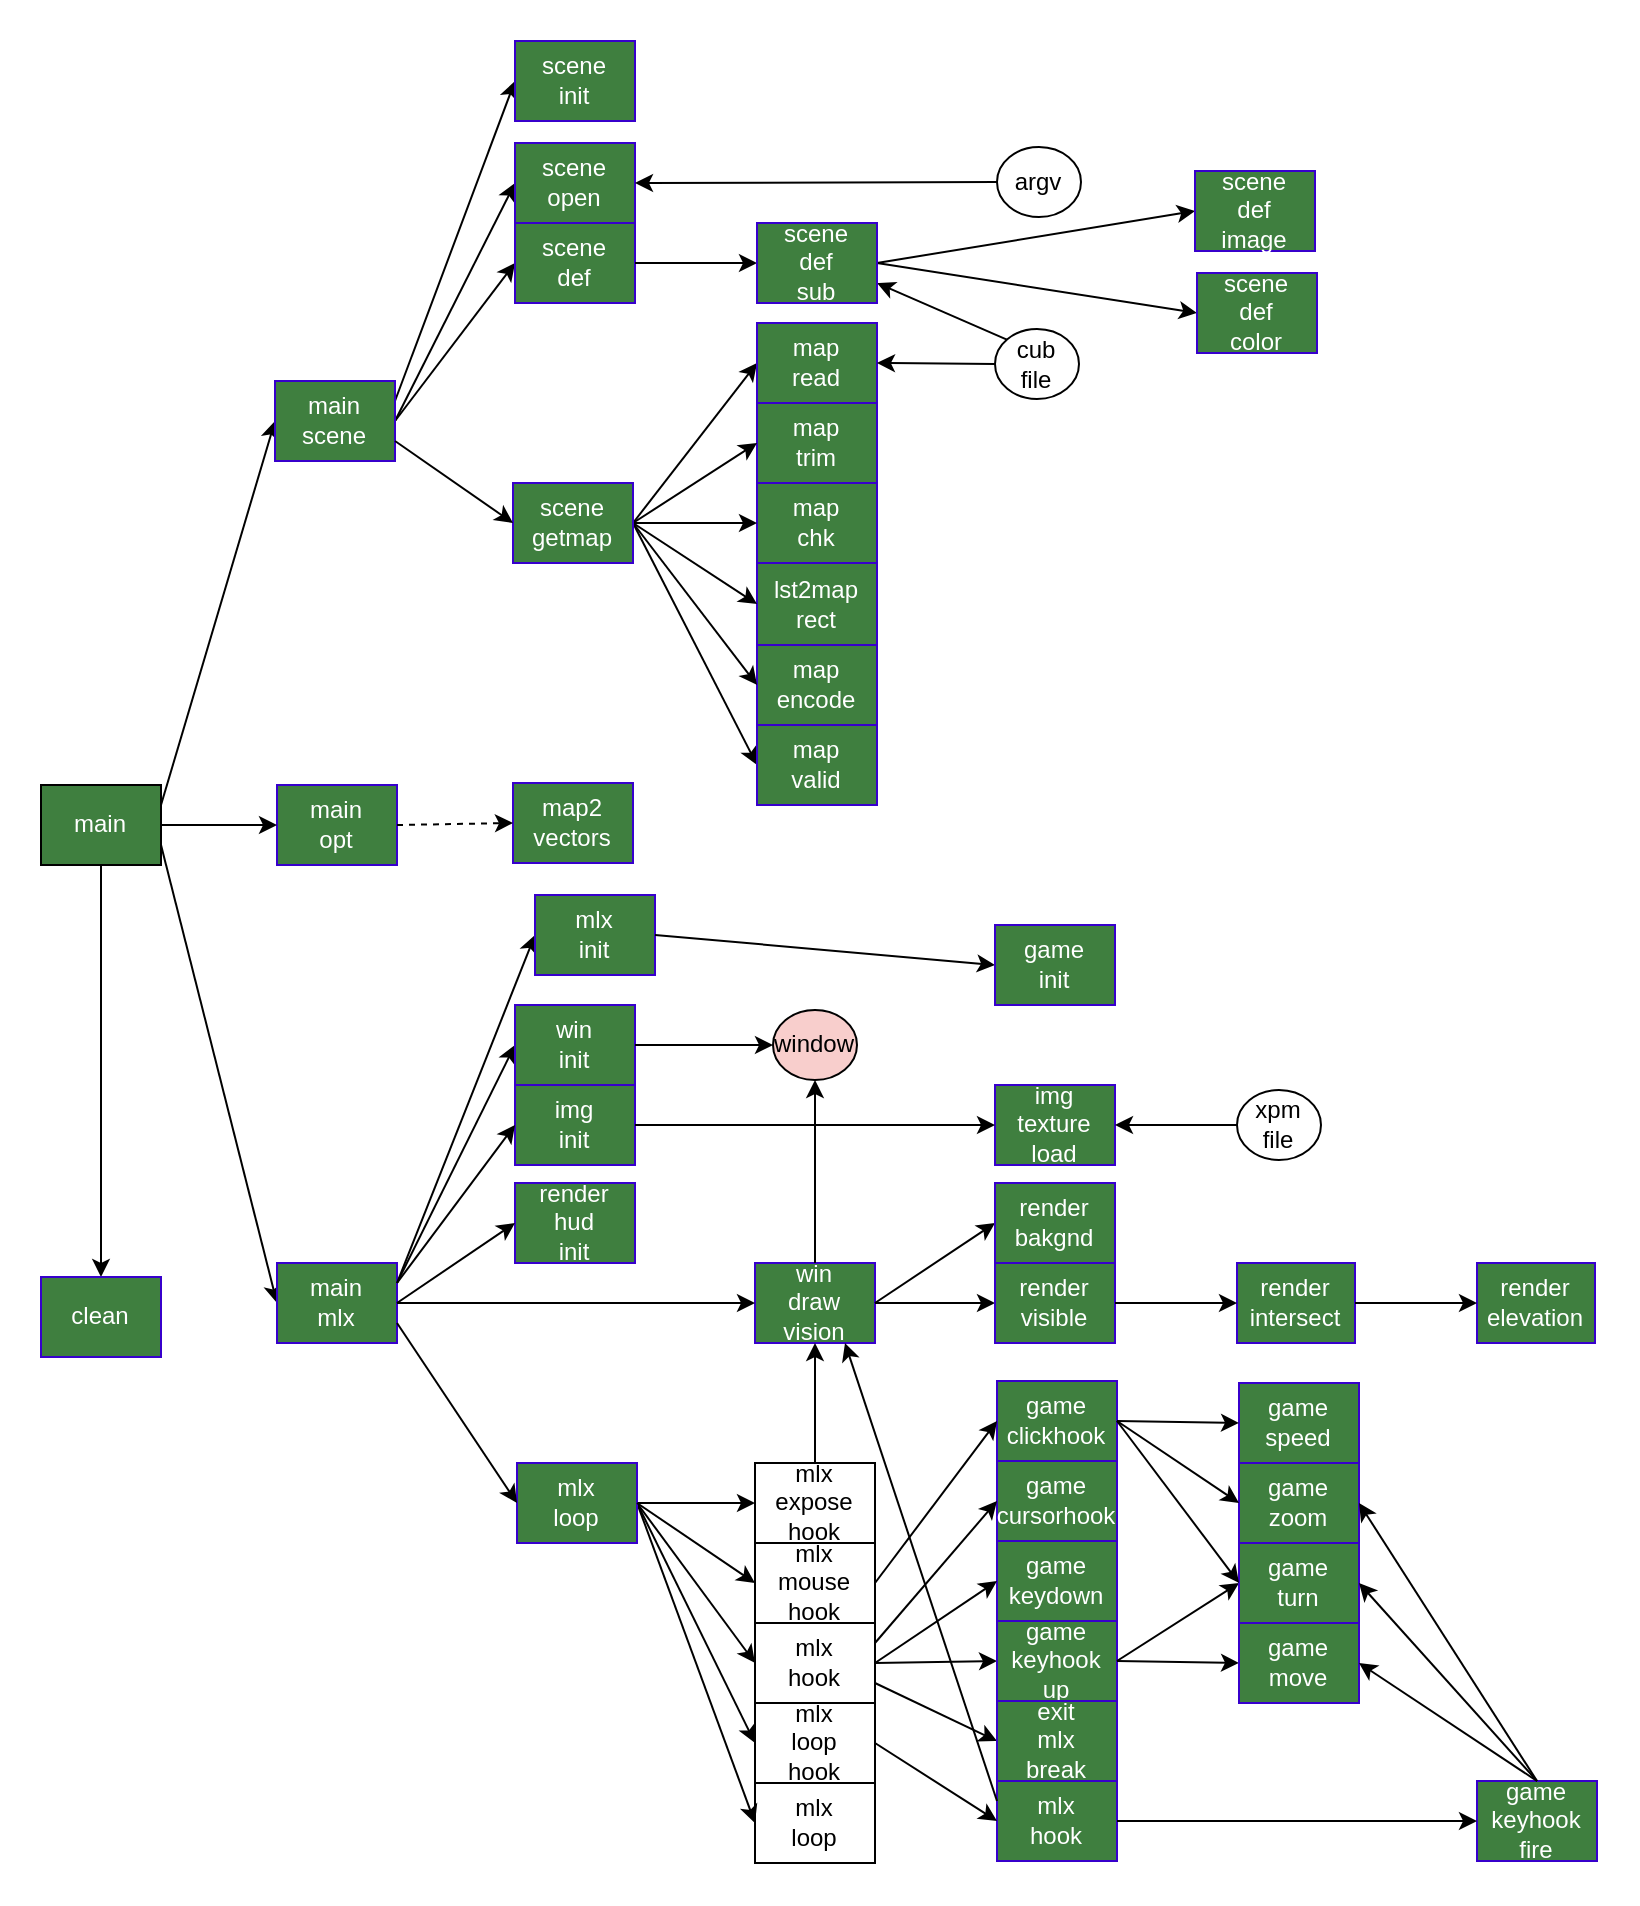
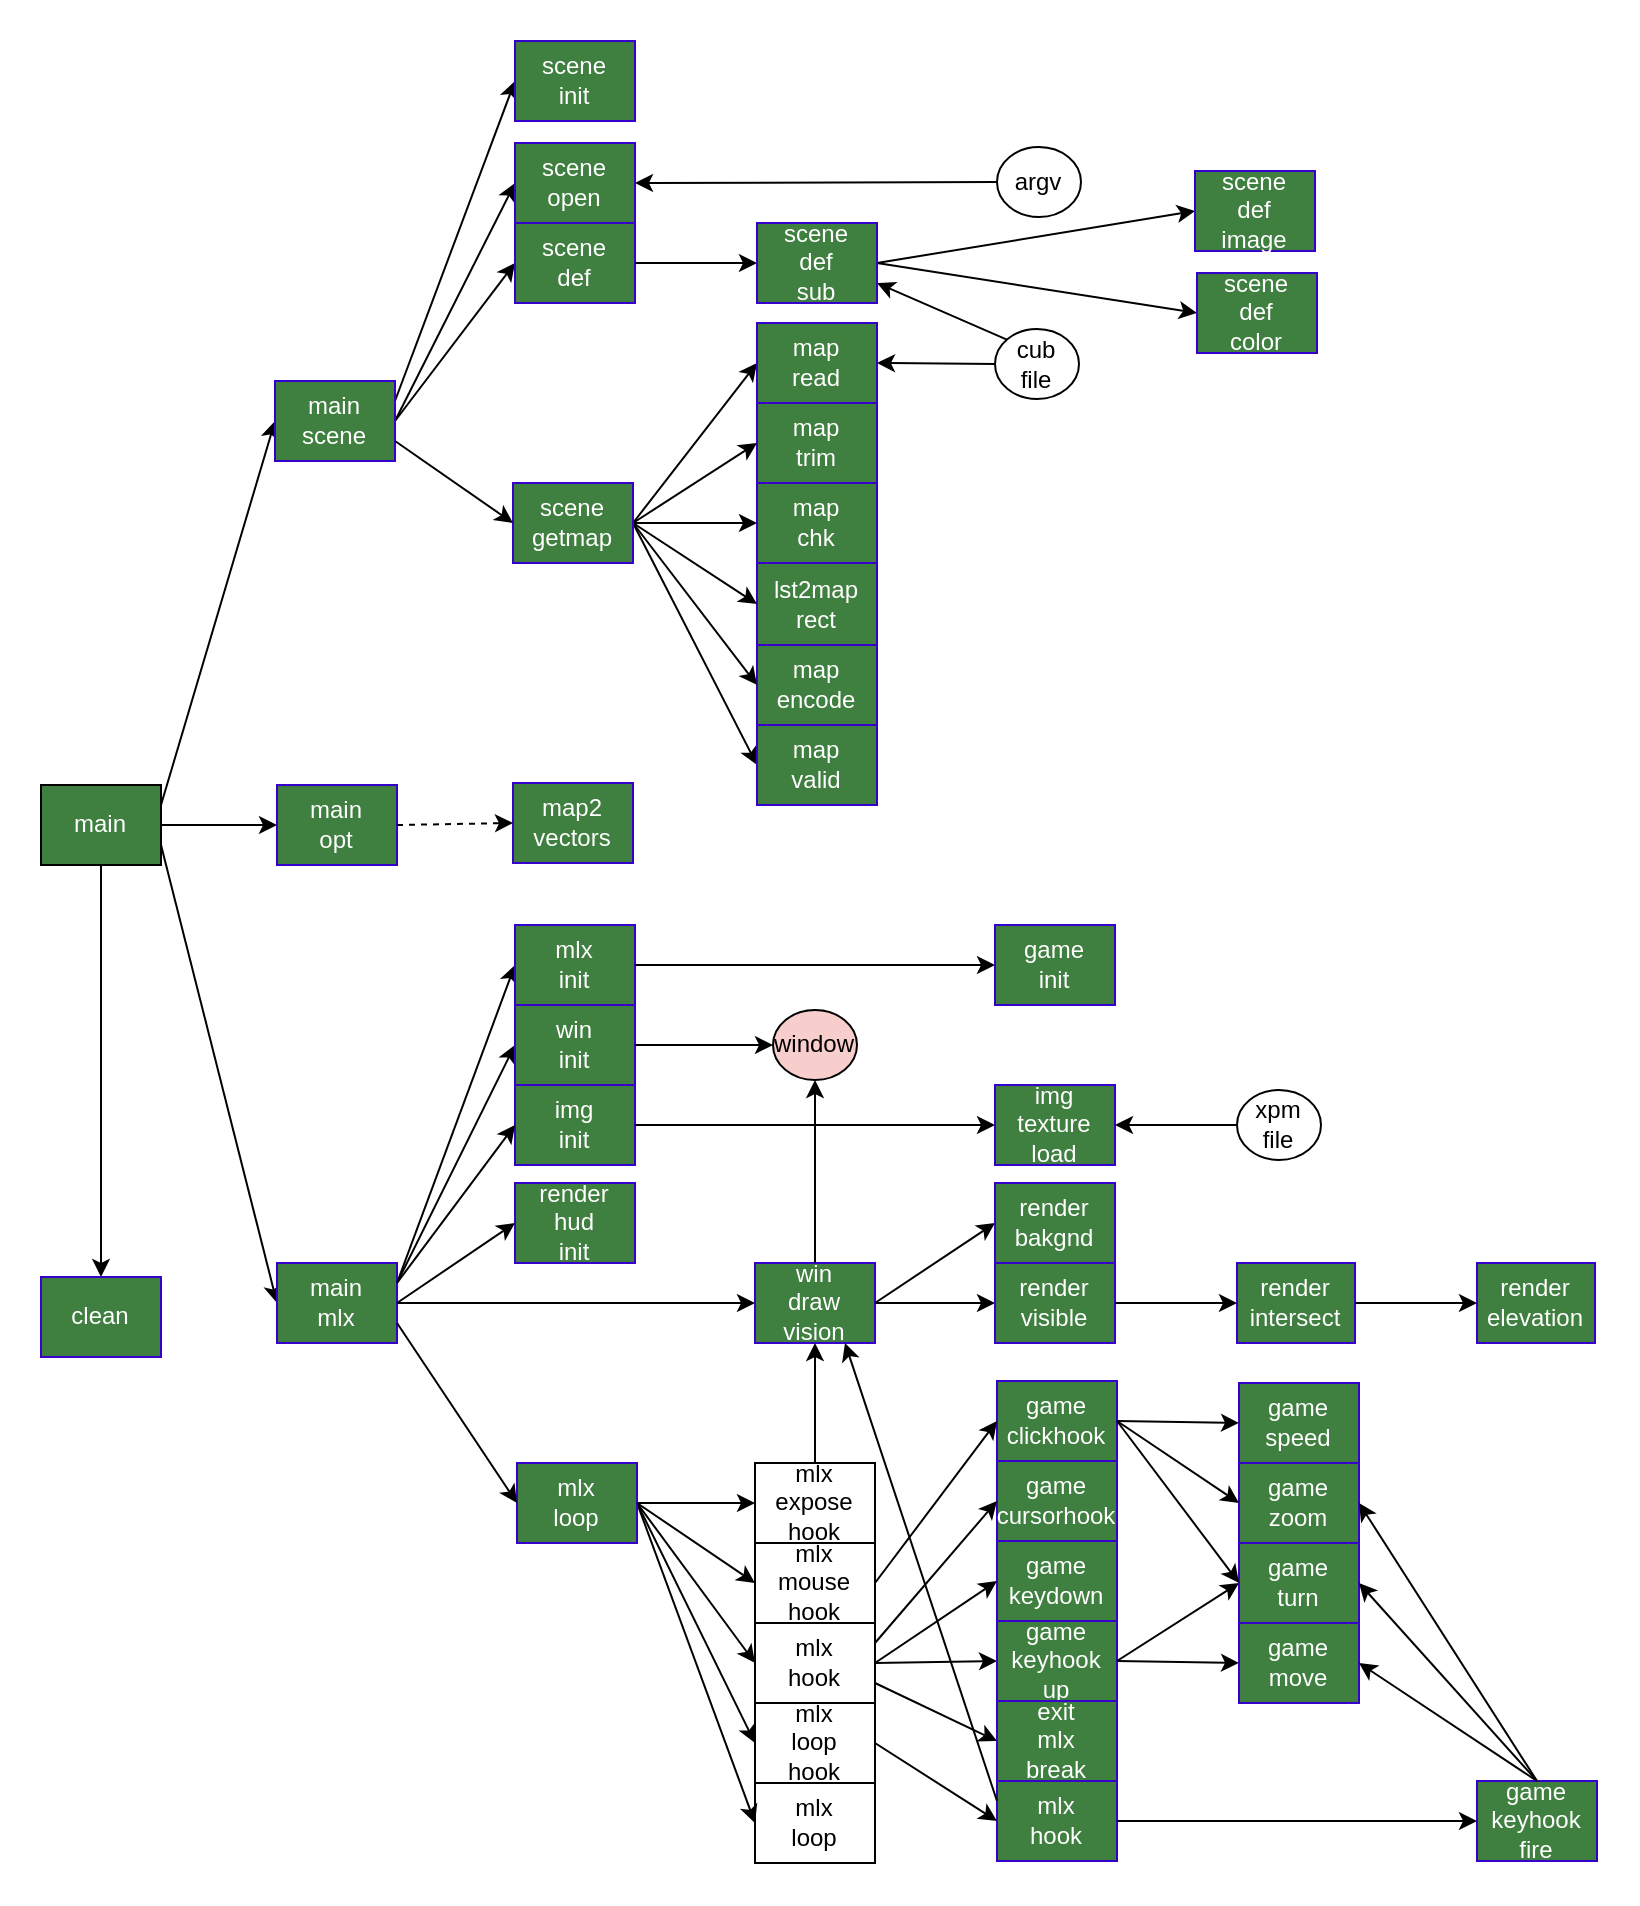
(595, 935) -> (575, 965)
